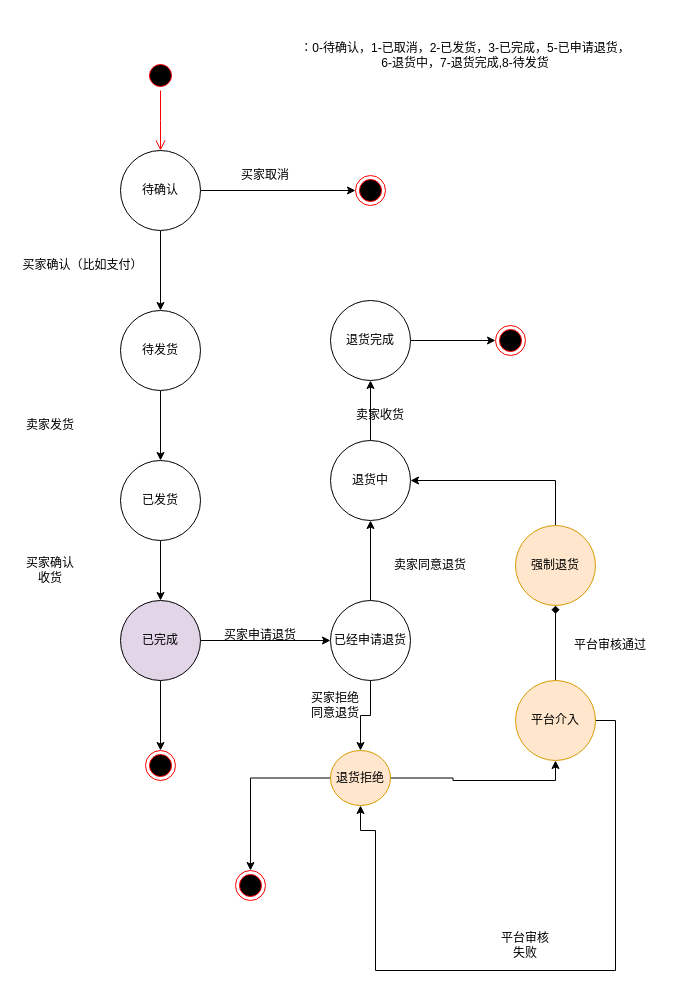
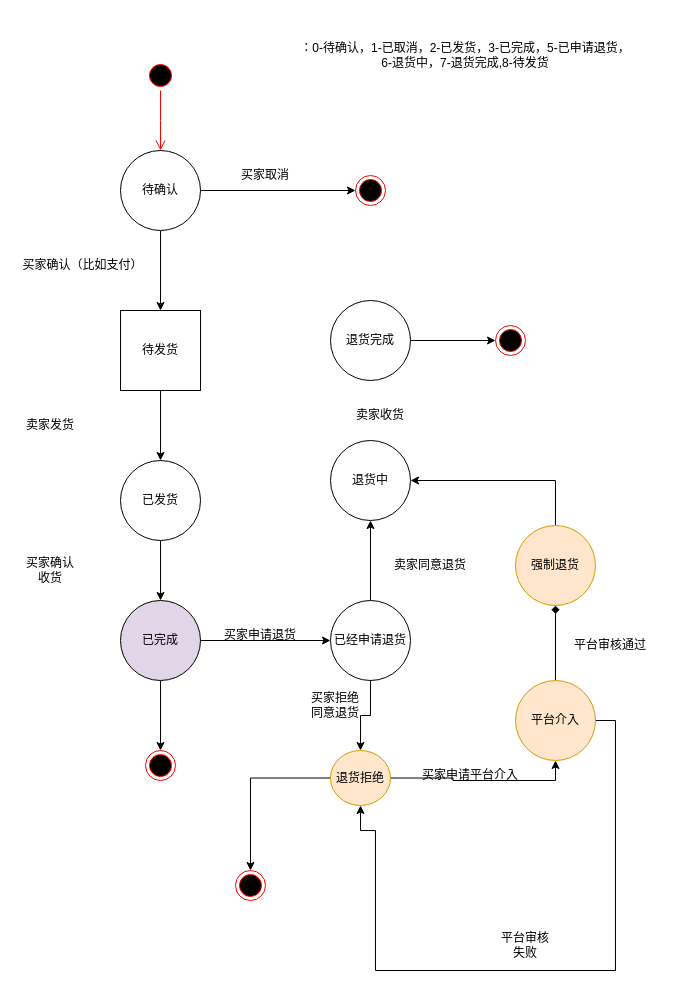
(161, 351) -> (161, 351)
(371, 414) -> none
none -> (471, 776)
